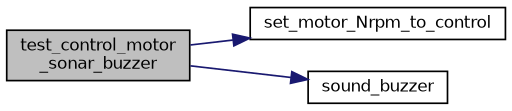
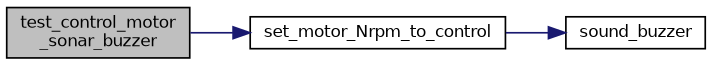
(241, 72) -> (527, 33)
